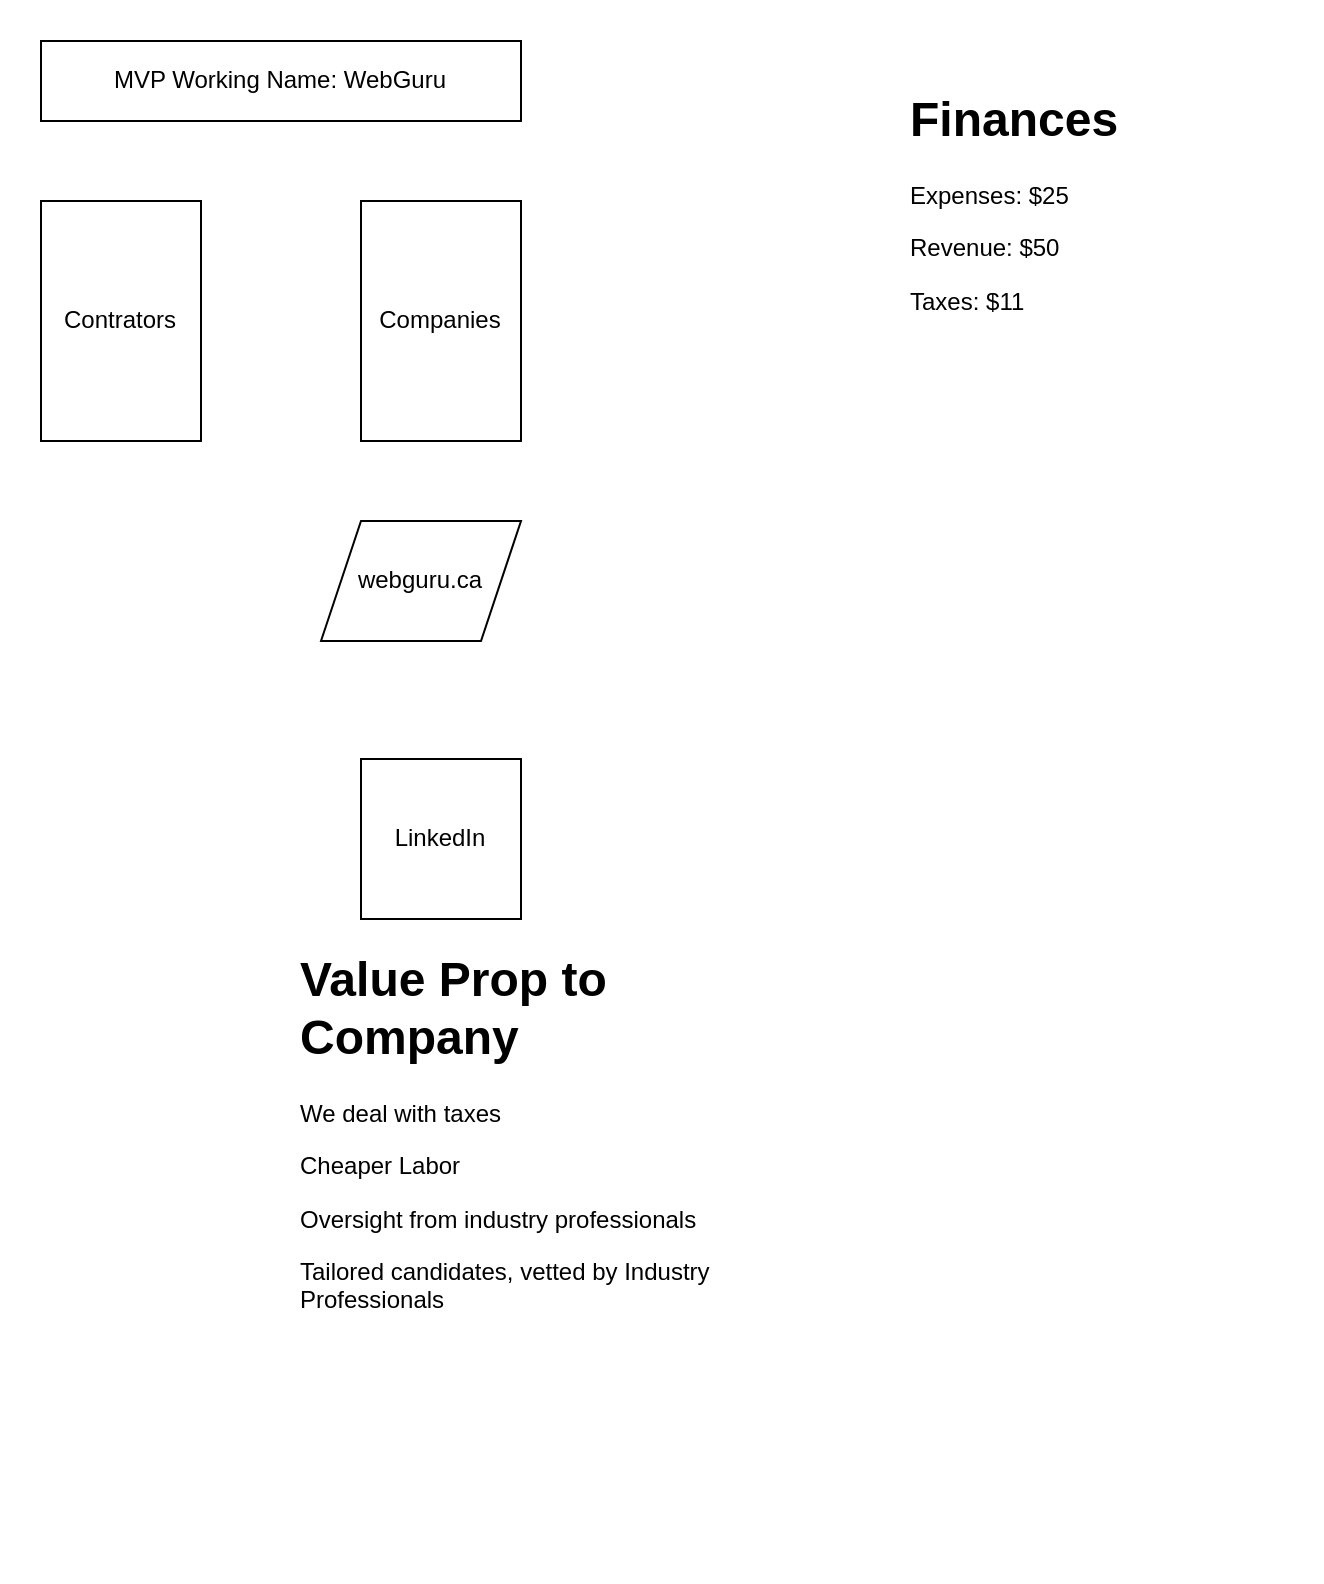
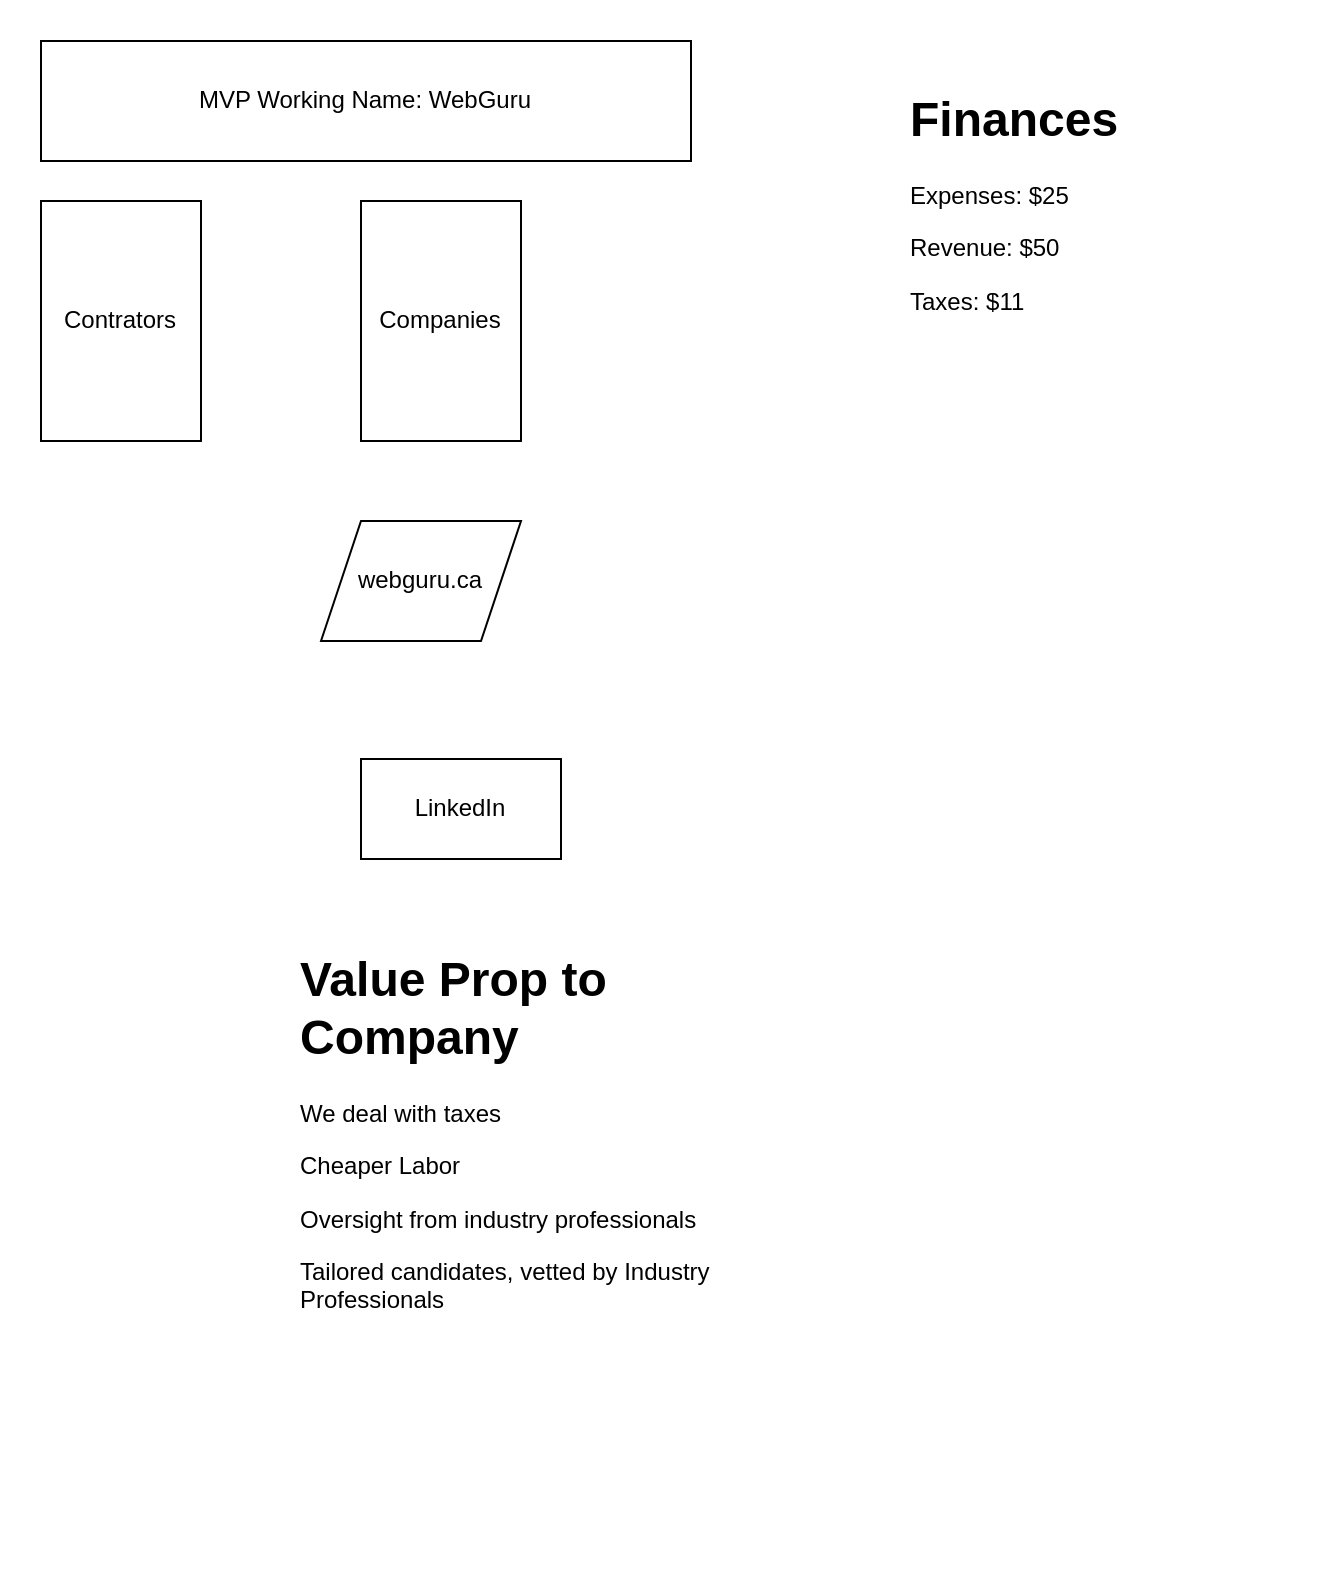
(281, 81) -> (366, 101)
(441, 839) -> (461, 809)
